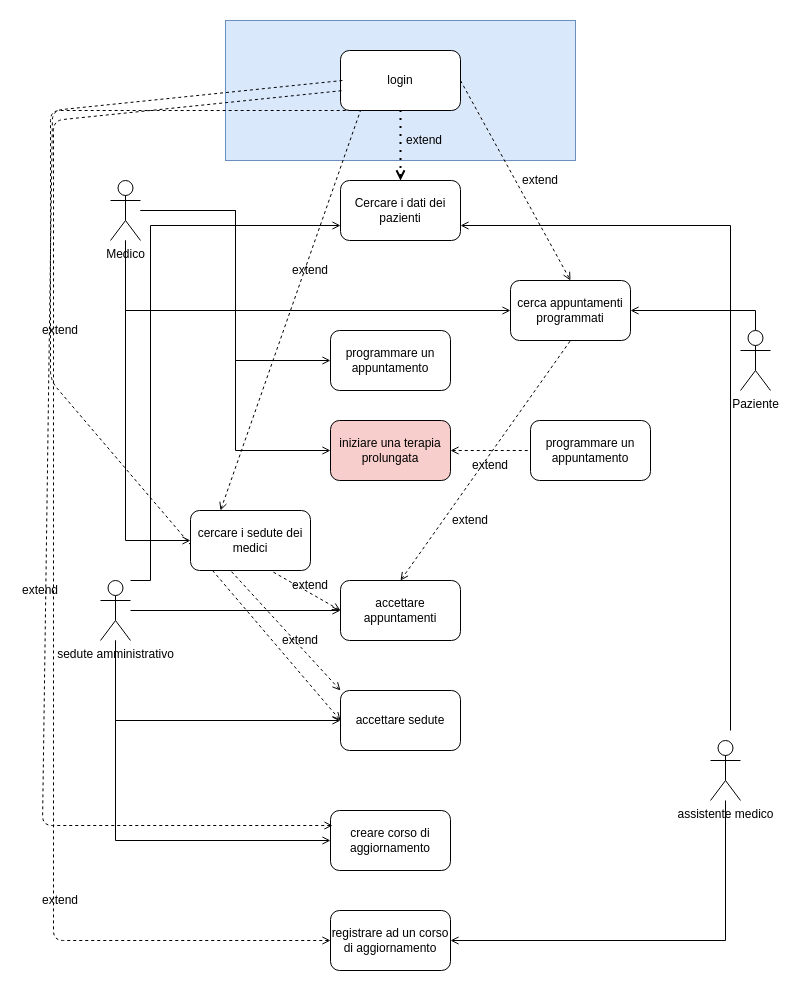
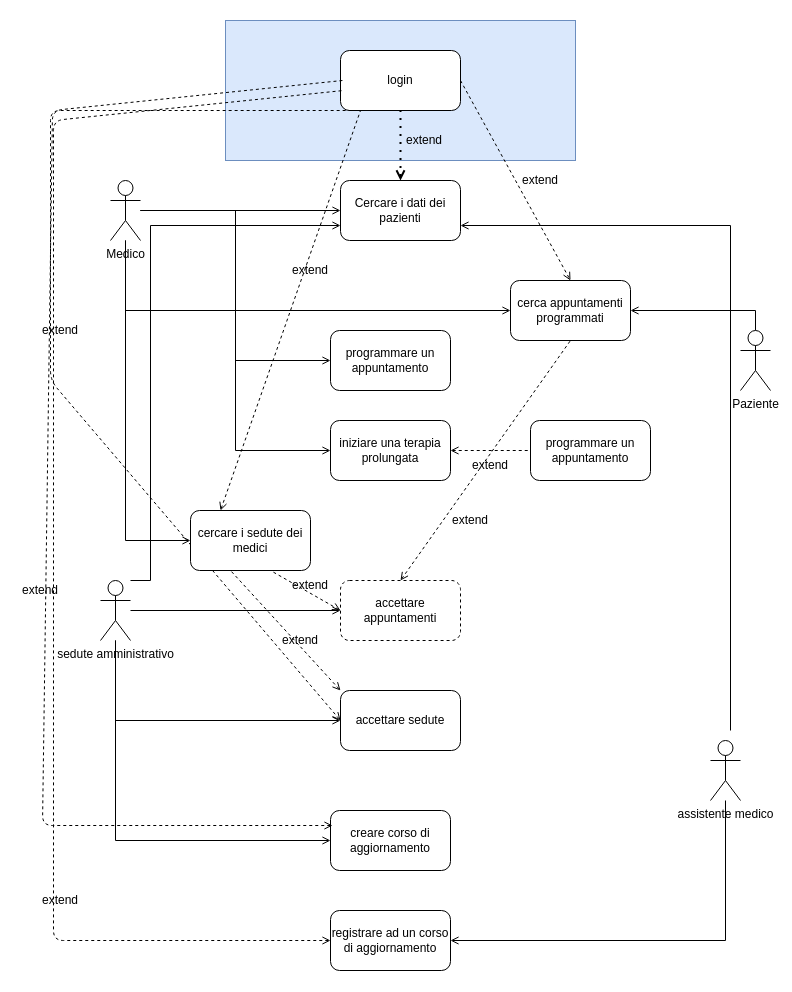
none -> (287, 211)
(391, 451) -> (391, 451)
(401, 611) -> (401, 611)
